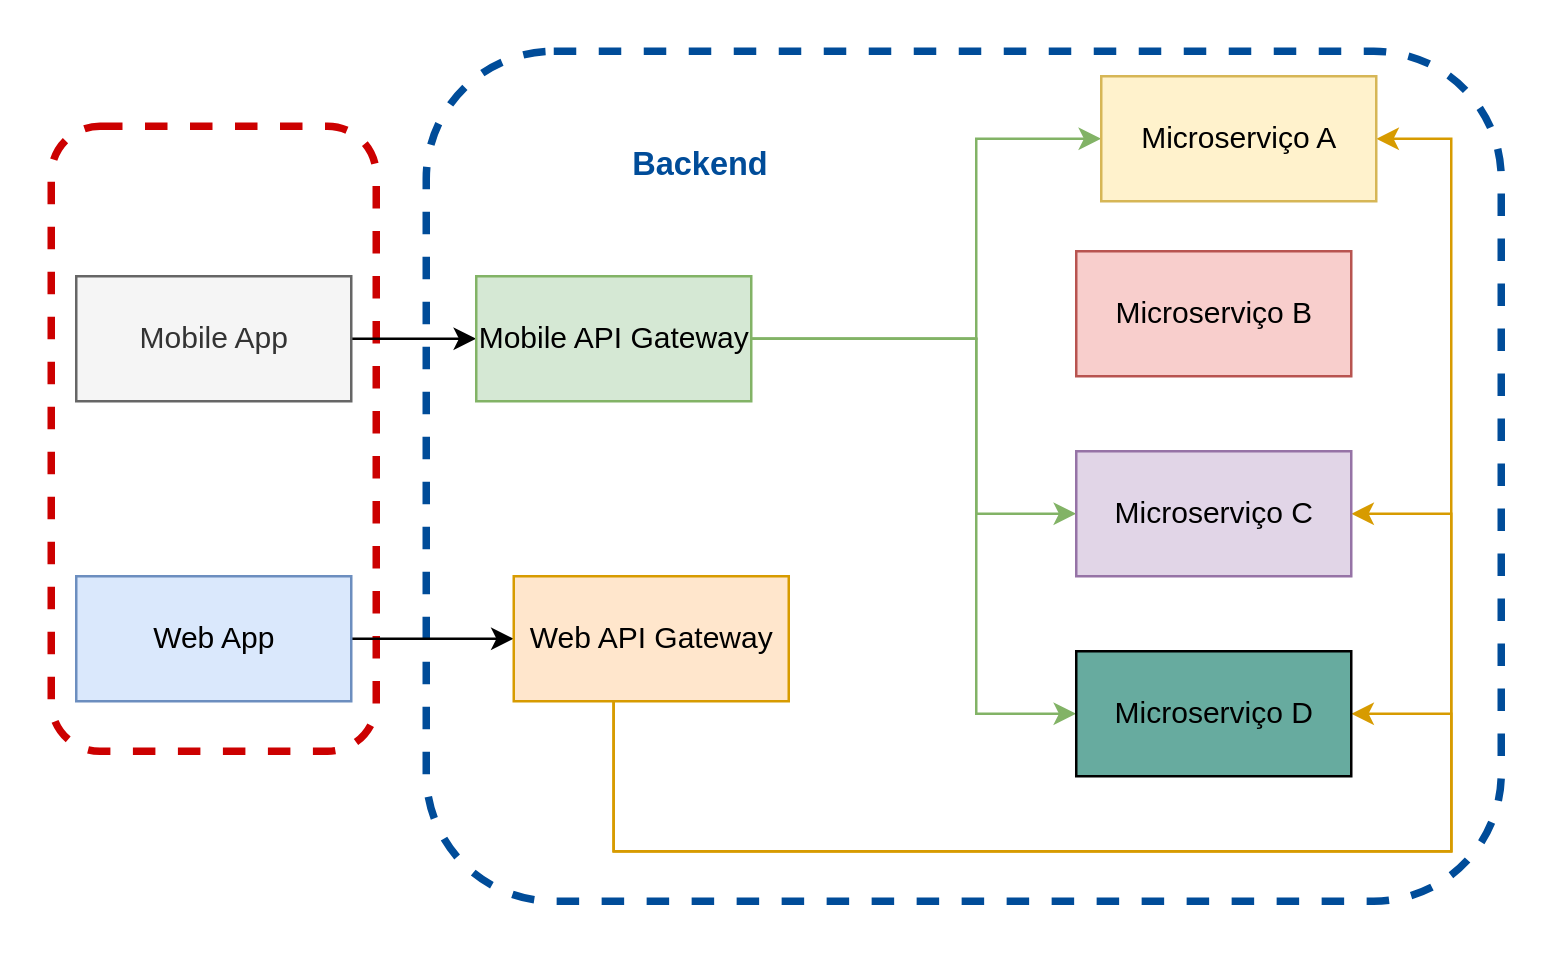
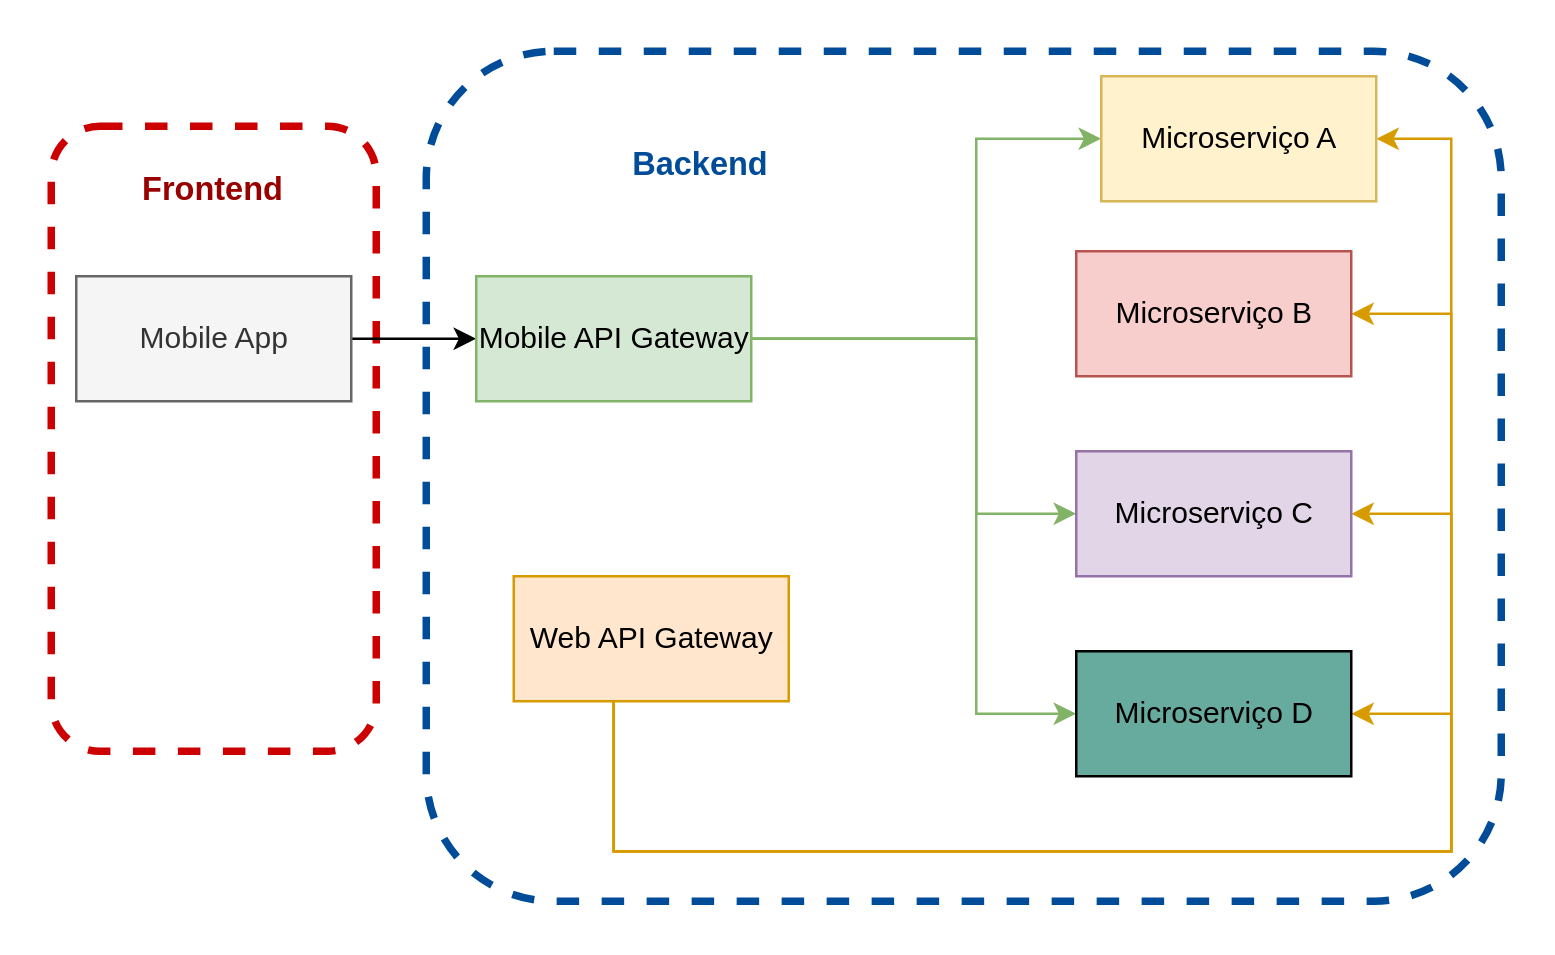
none -> (214, 189)
none -> (1407, 314)
(214, 639) -> none
(425, 639) -> none
